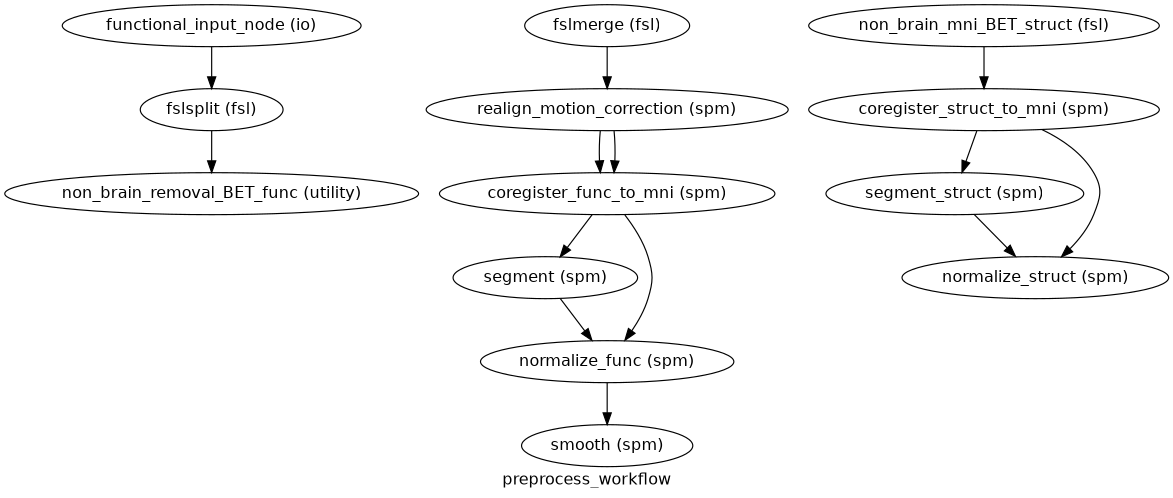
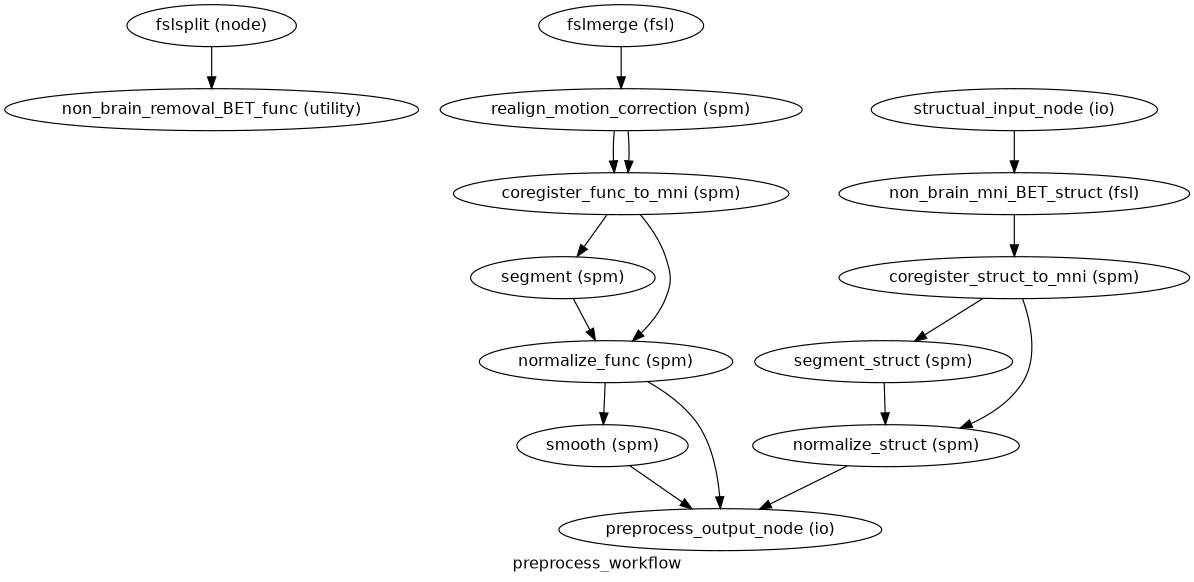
(212, 26) -> none
(212, 110) -> (212, 26)
none -> (1014, 110)
none -> (720, 530)
